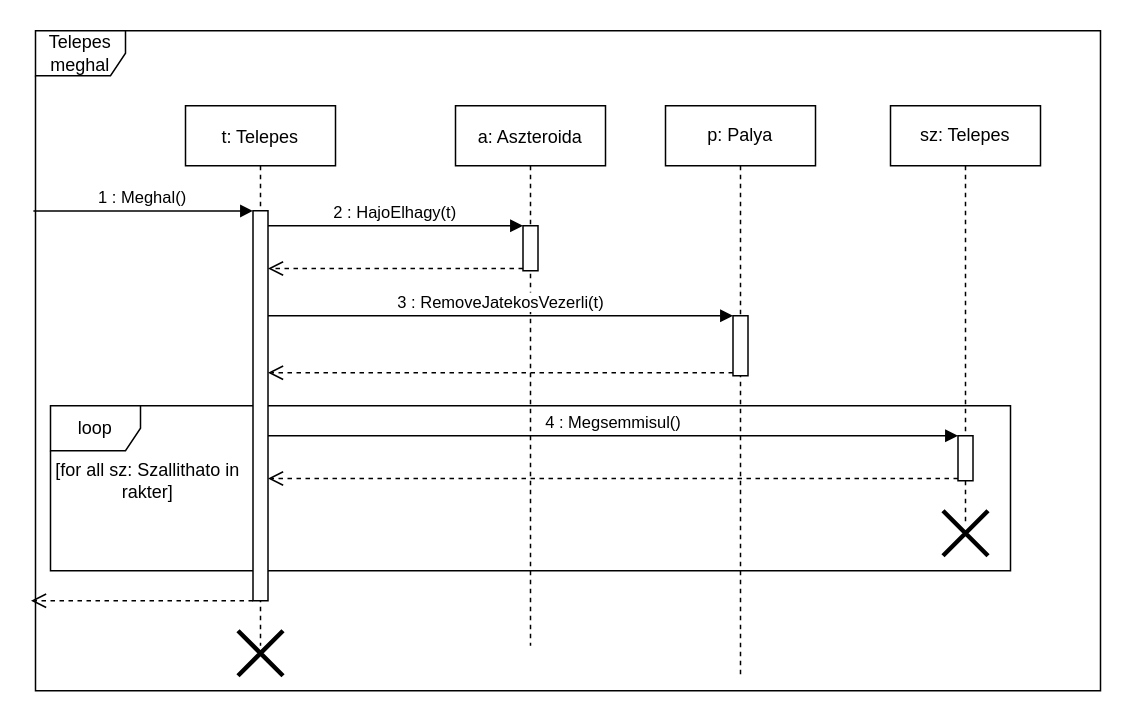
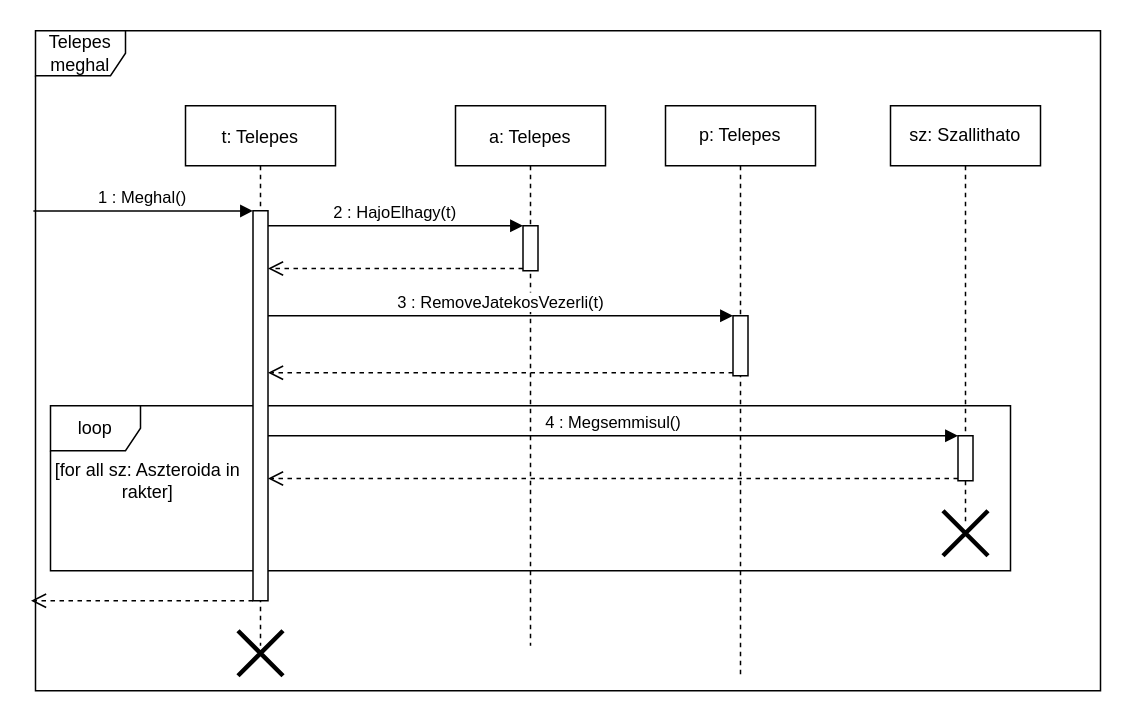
(740, 136) -> (740, 136)
(965, 136) -> (965, 136)
(530, 137) -> (530, 137)
(148, 481) -> (148, 481)
